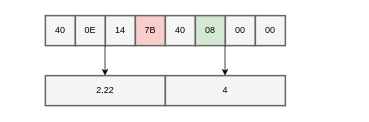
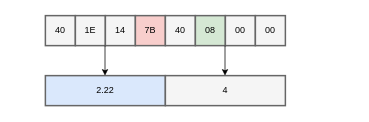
(90, 30) -> (90, 30)
(105, 90) -> (105, 90)
